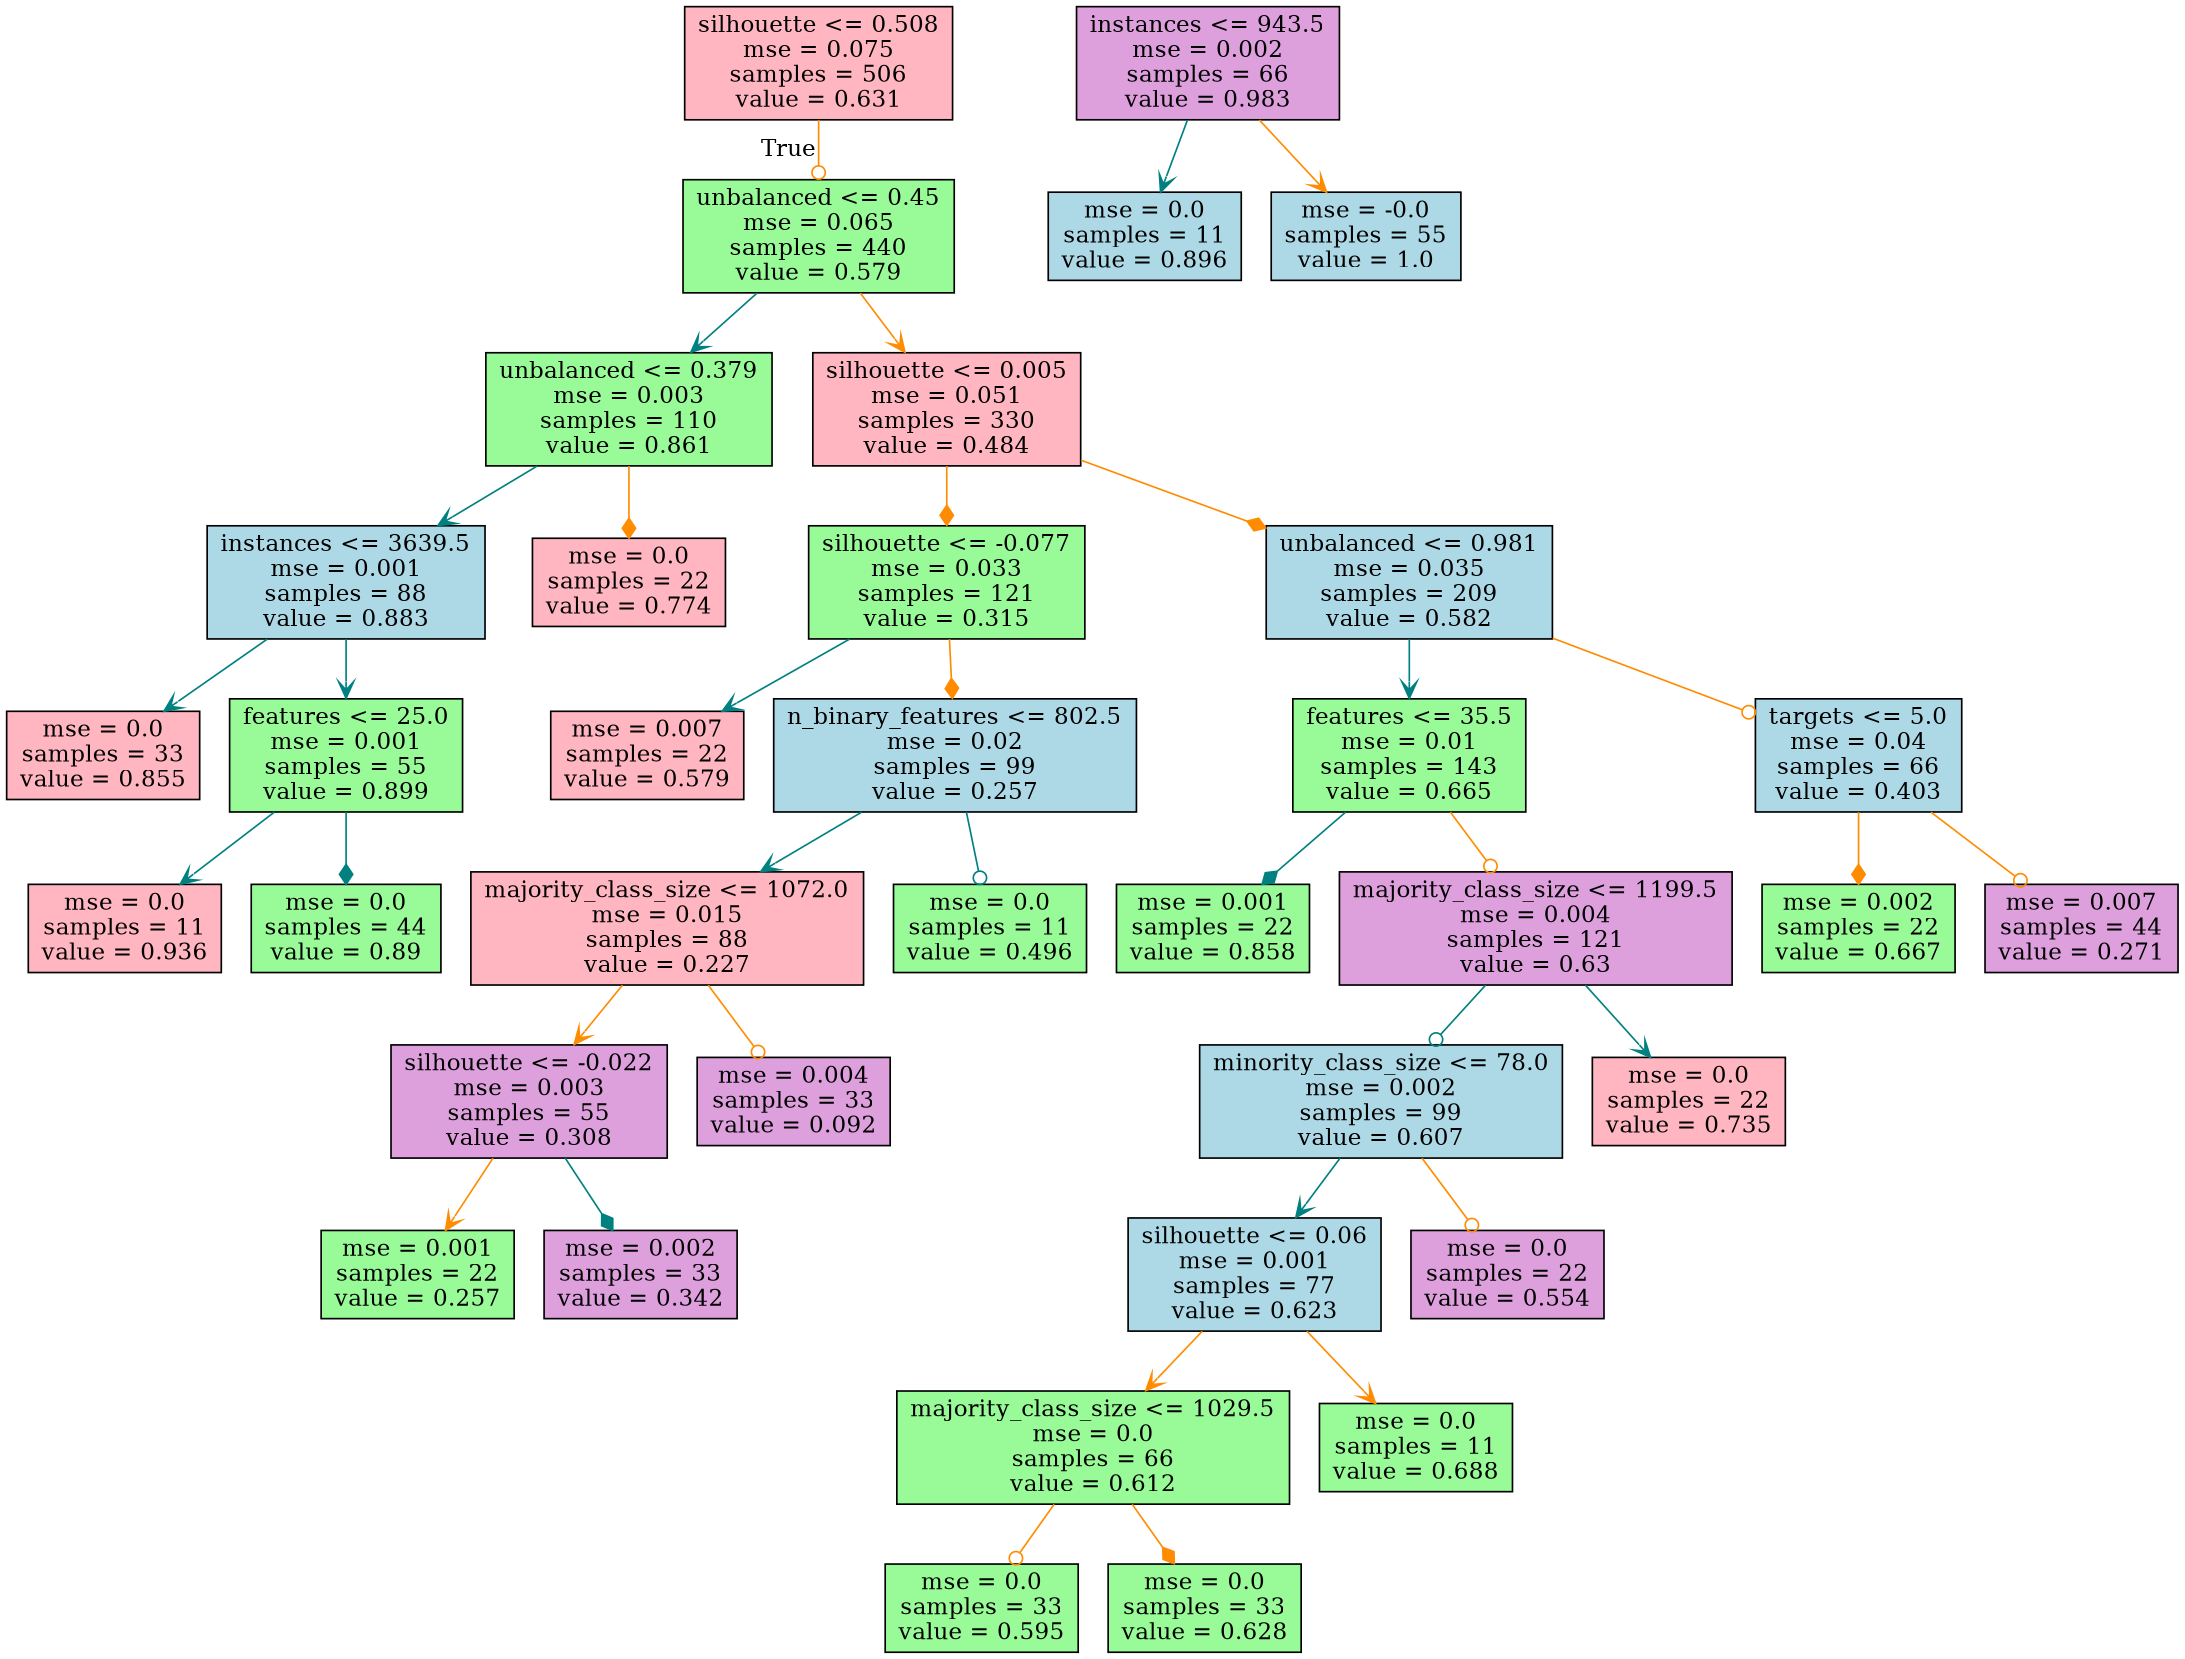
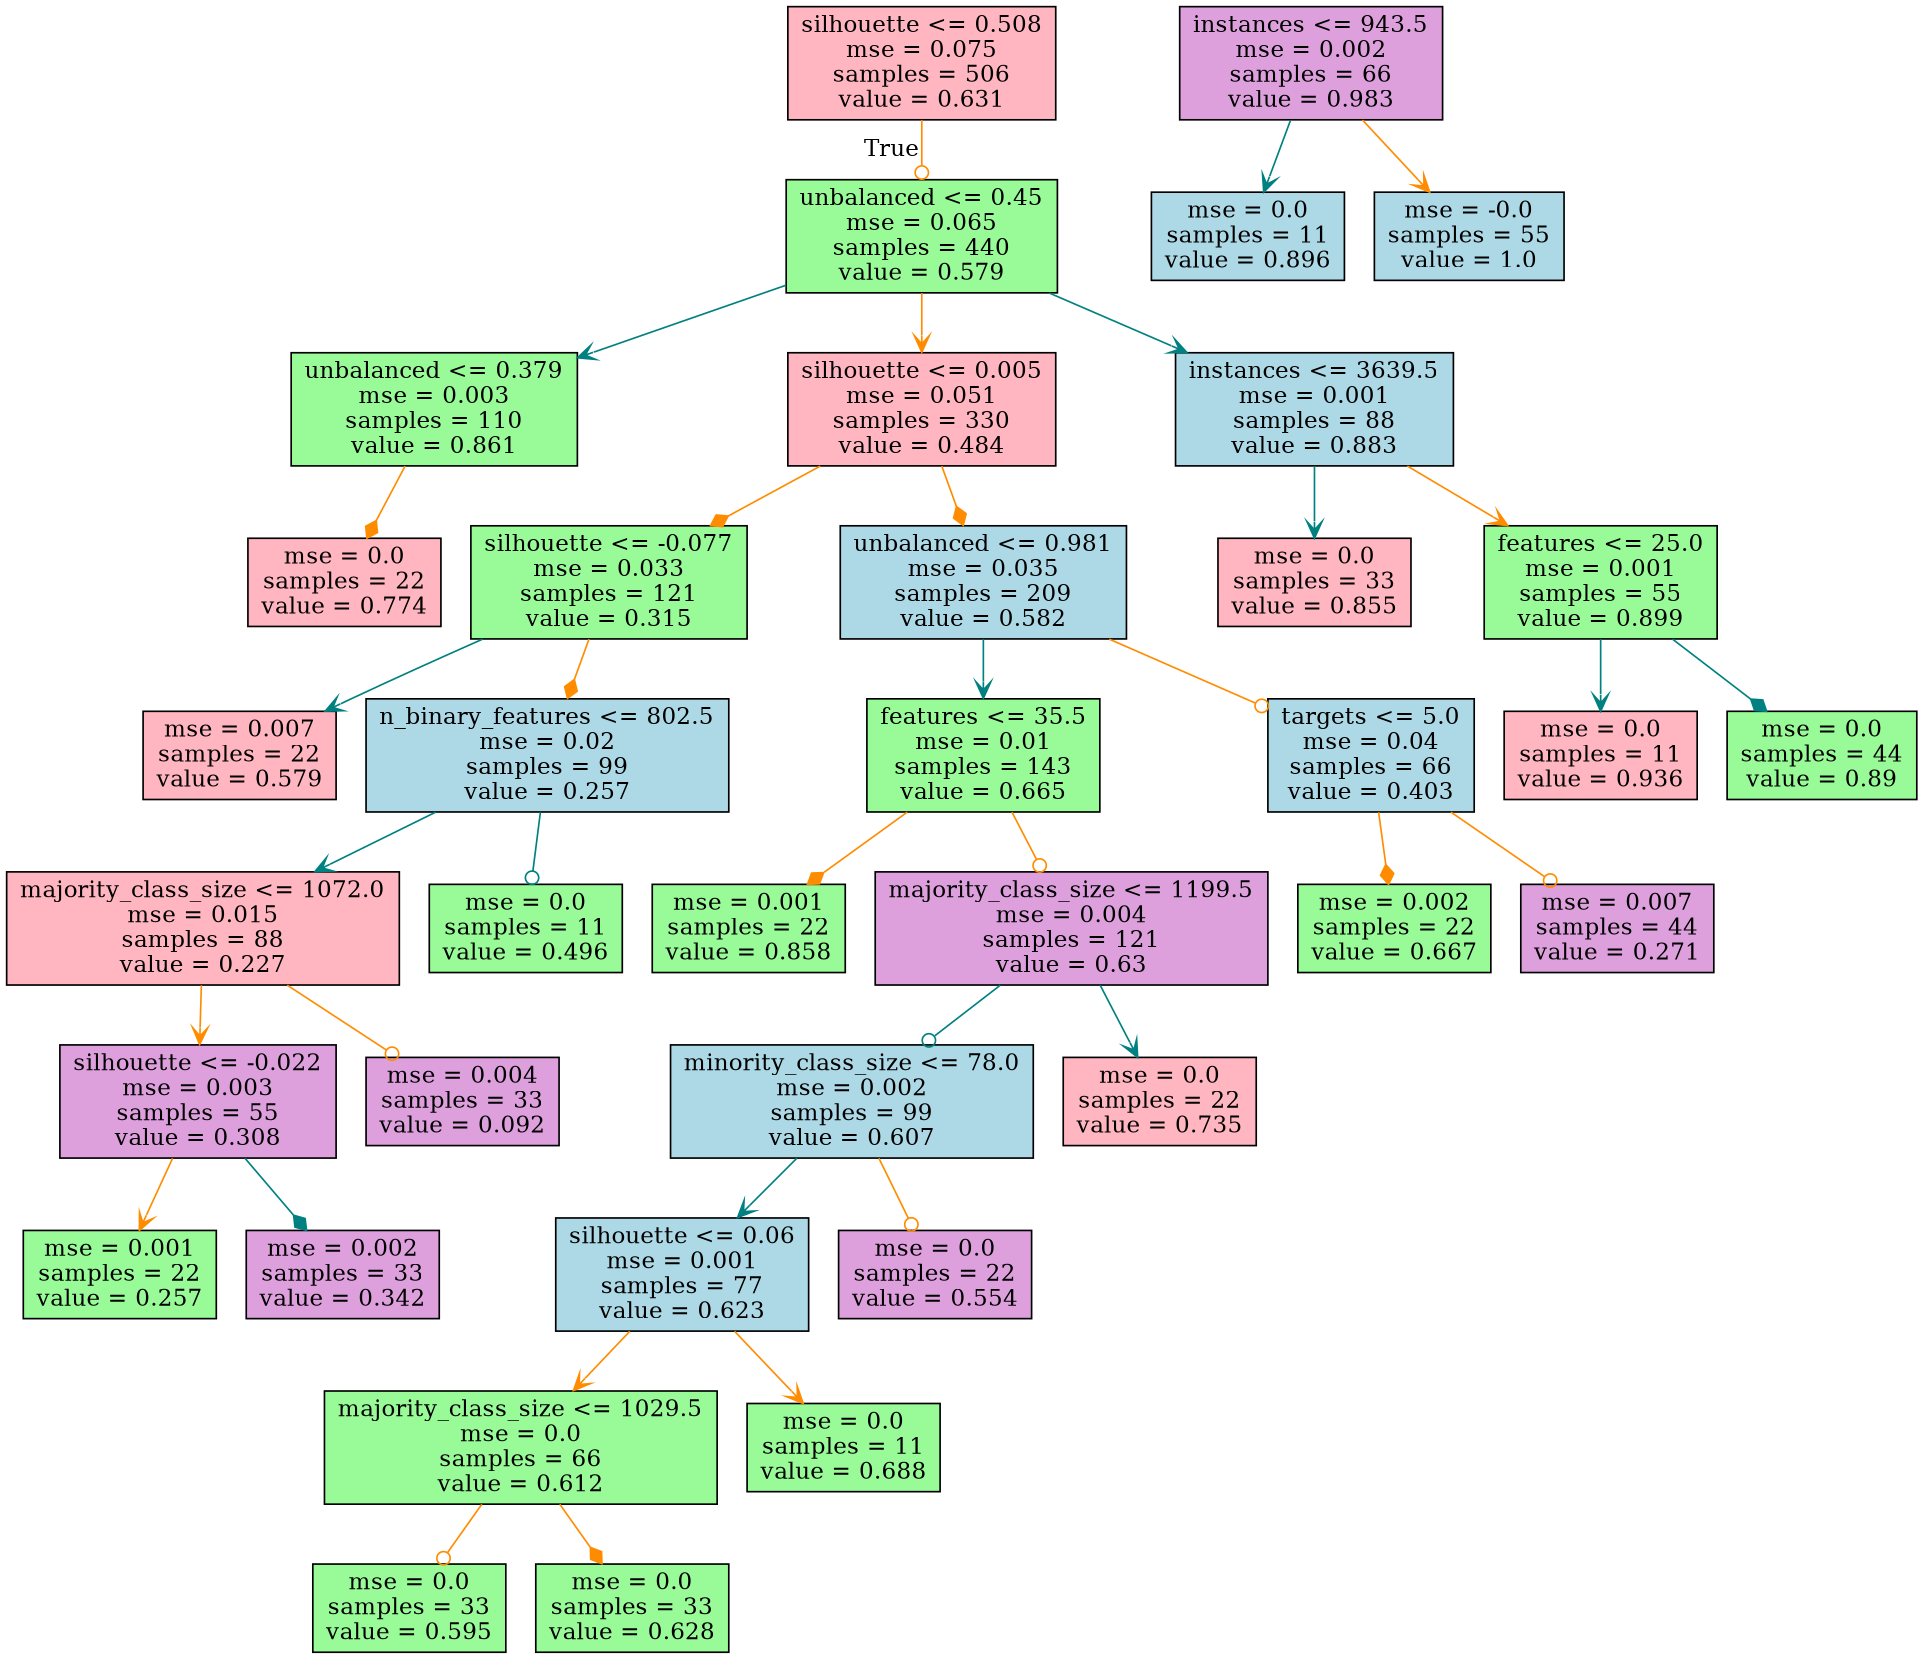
(495, 492) -> (1110, 319)
(346, 660) -> (1450, 492)
(1312, 842) -> (866, 842)
